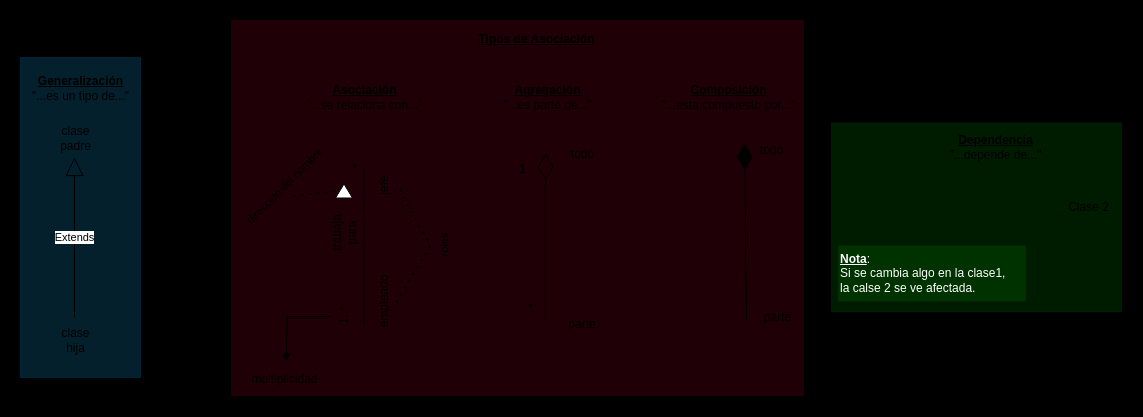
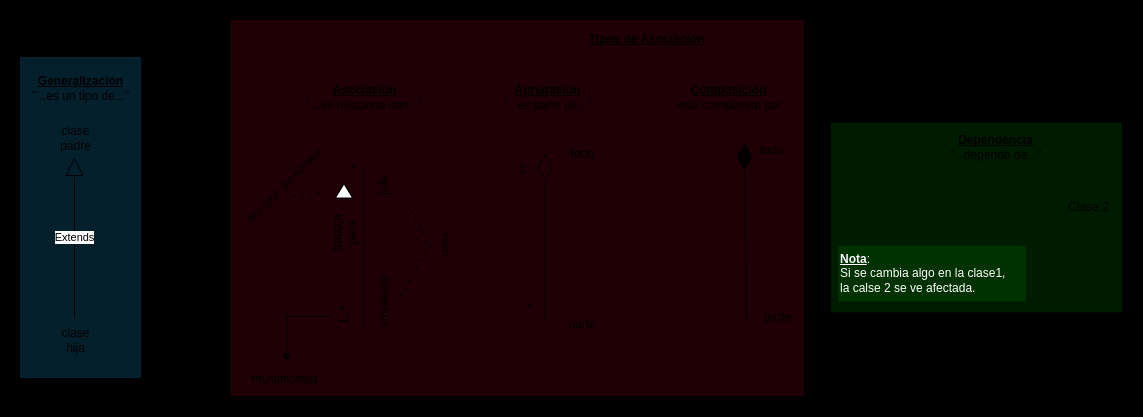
(536, 40) -> (646, 40)
